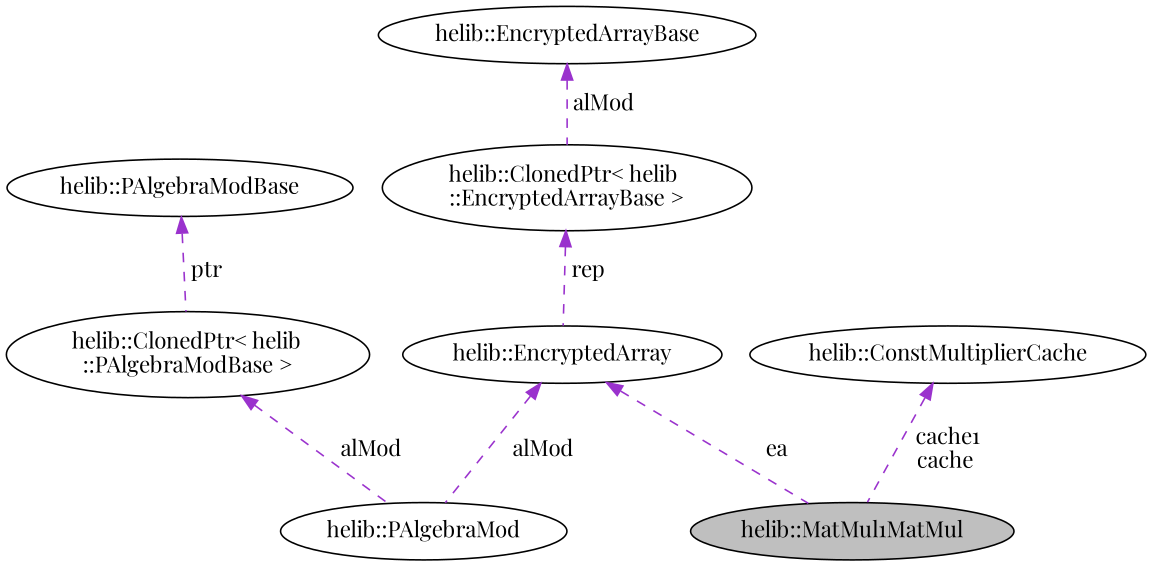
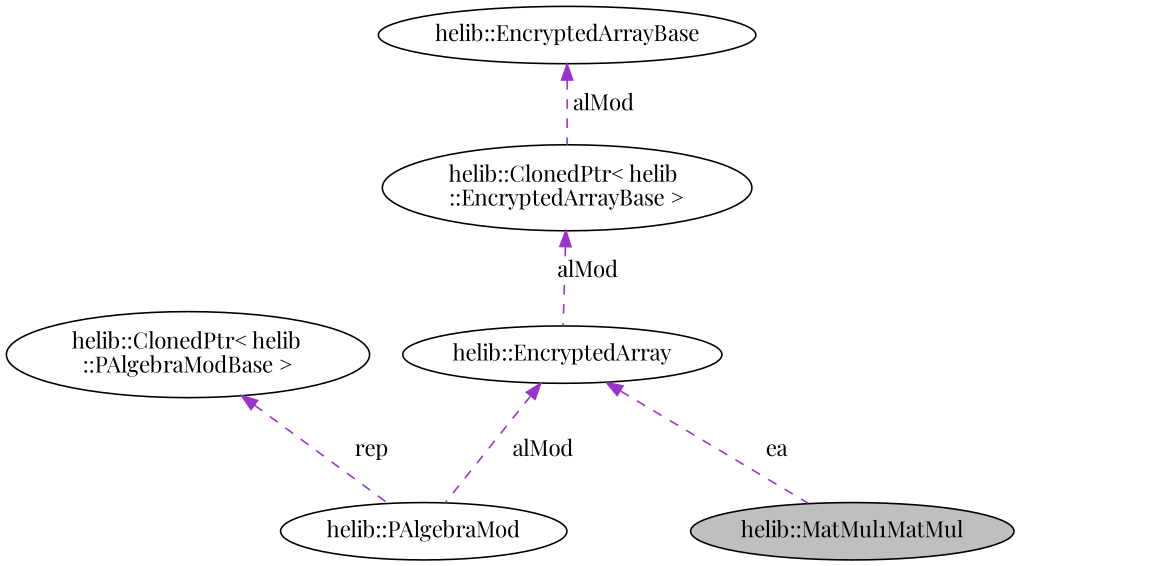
(180, 188) -> none
(585, 271) -> (585, 271)
(948, 355) -> none
(369, 450) -> (369, 450)
